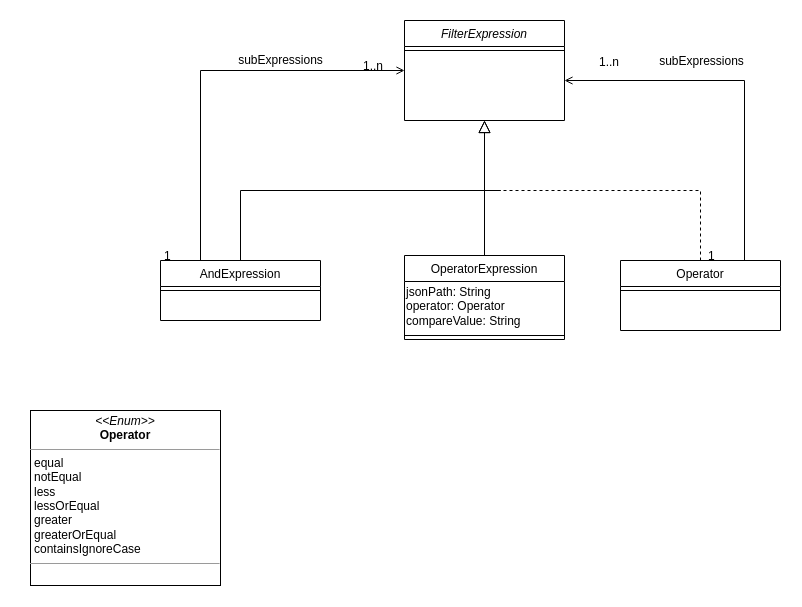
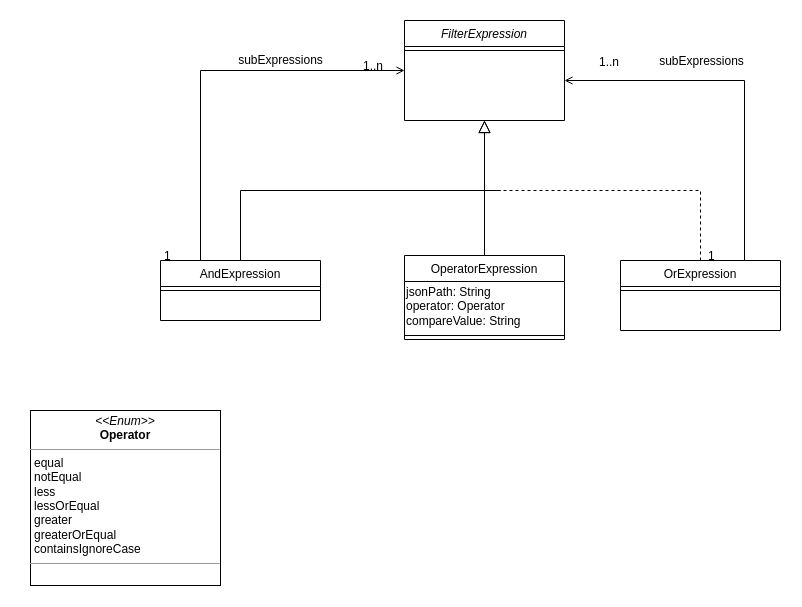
(700, 274) -> (700, 274)
